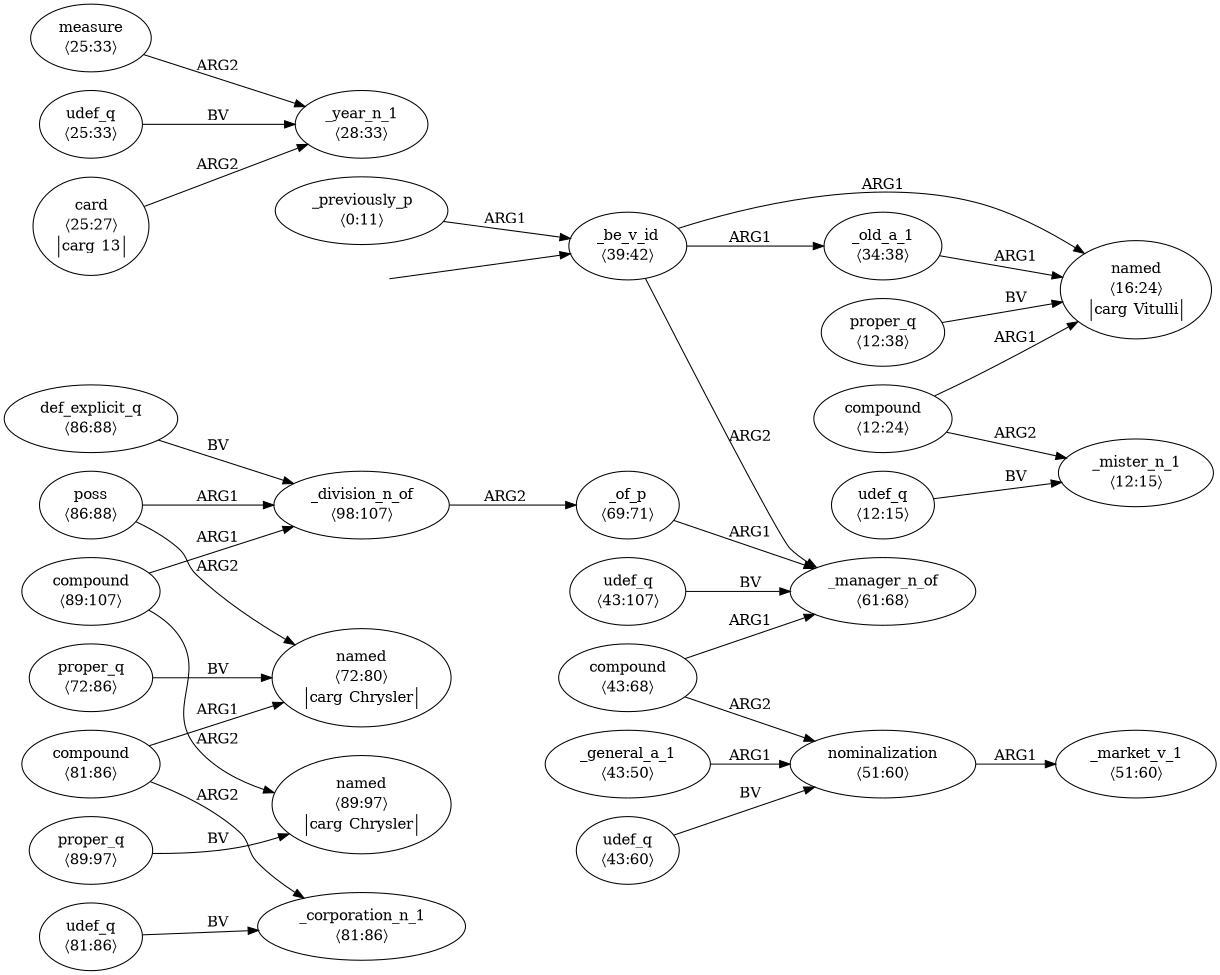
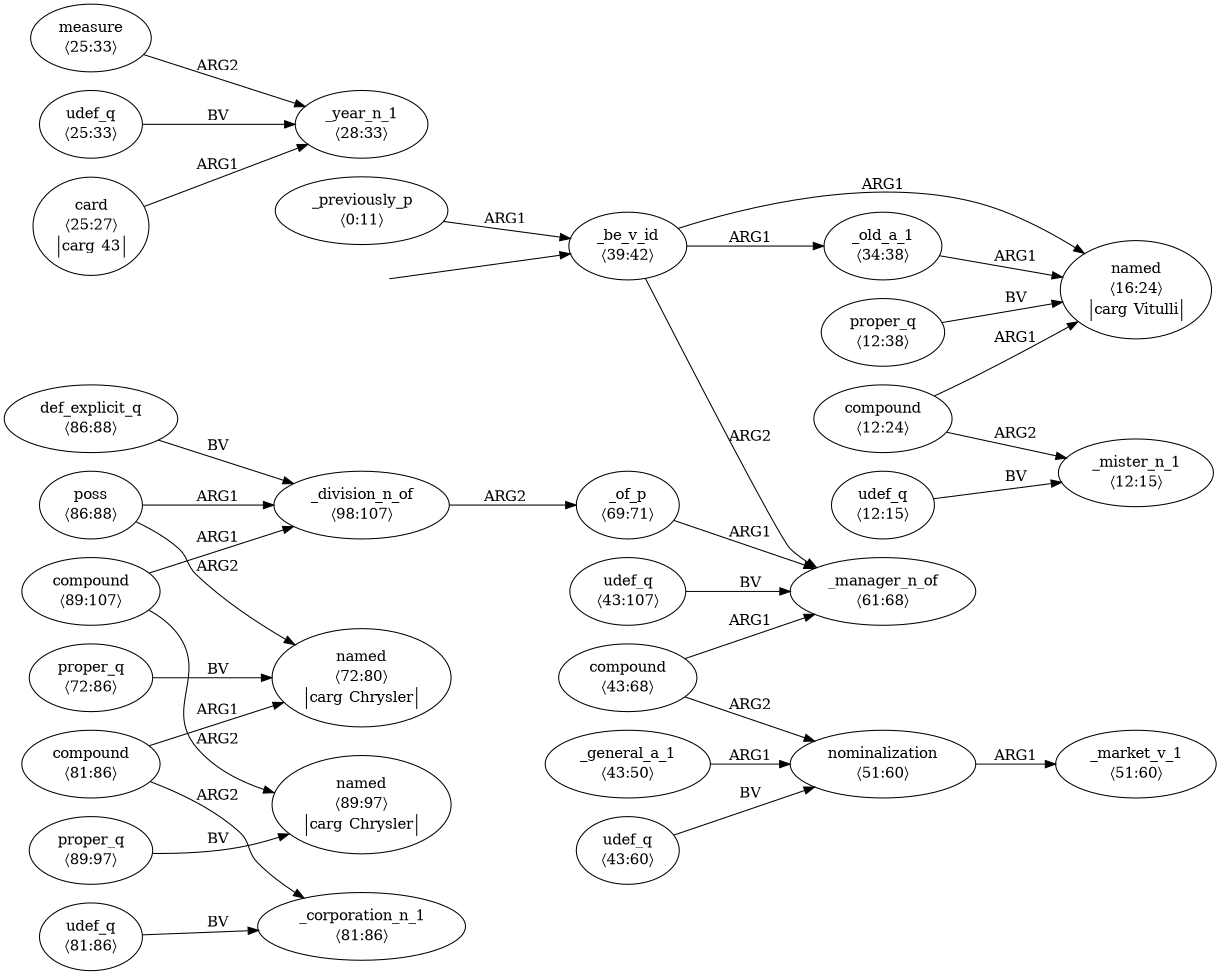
(218, 165) -> (218, 165)
(111, 246) -> (111, 246)
